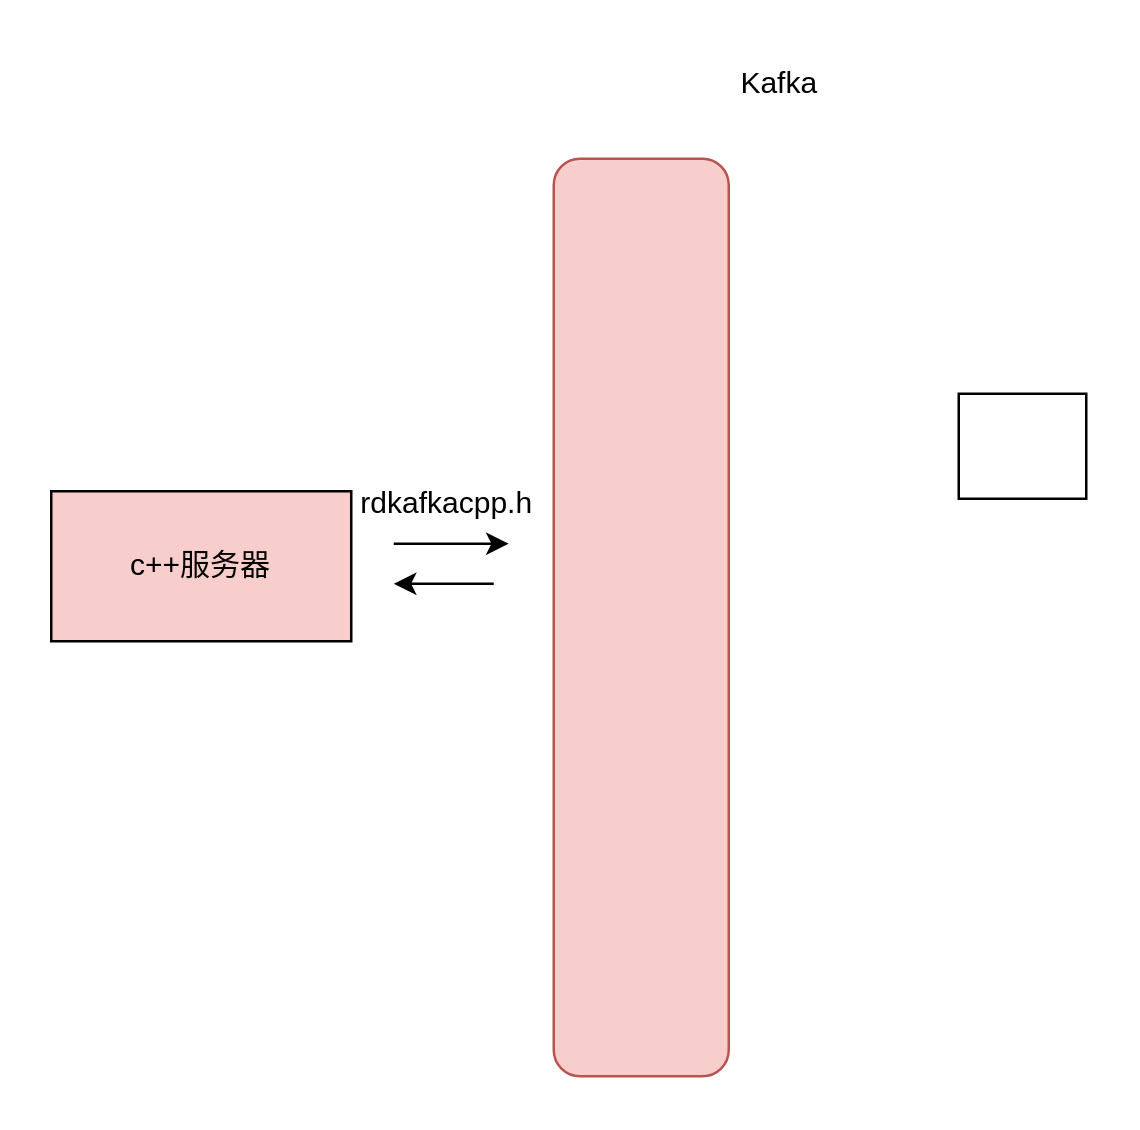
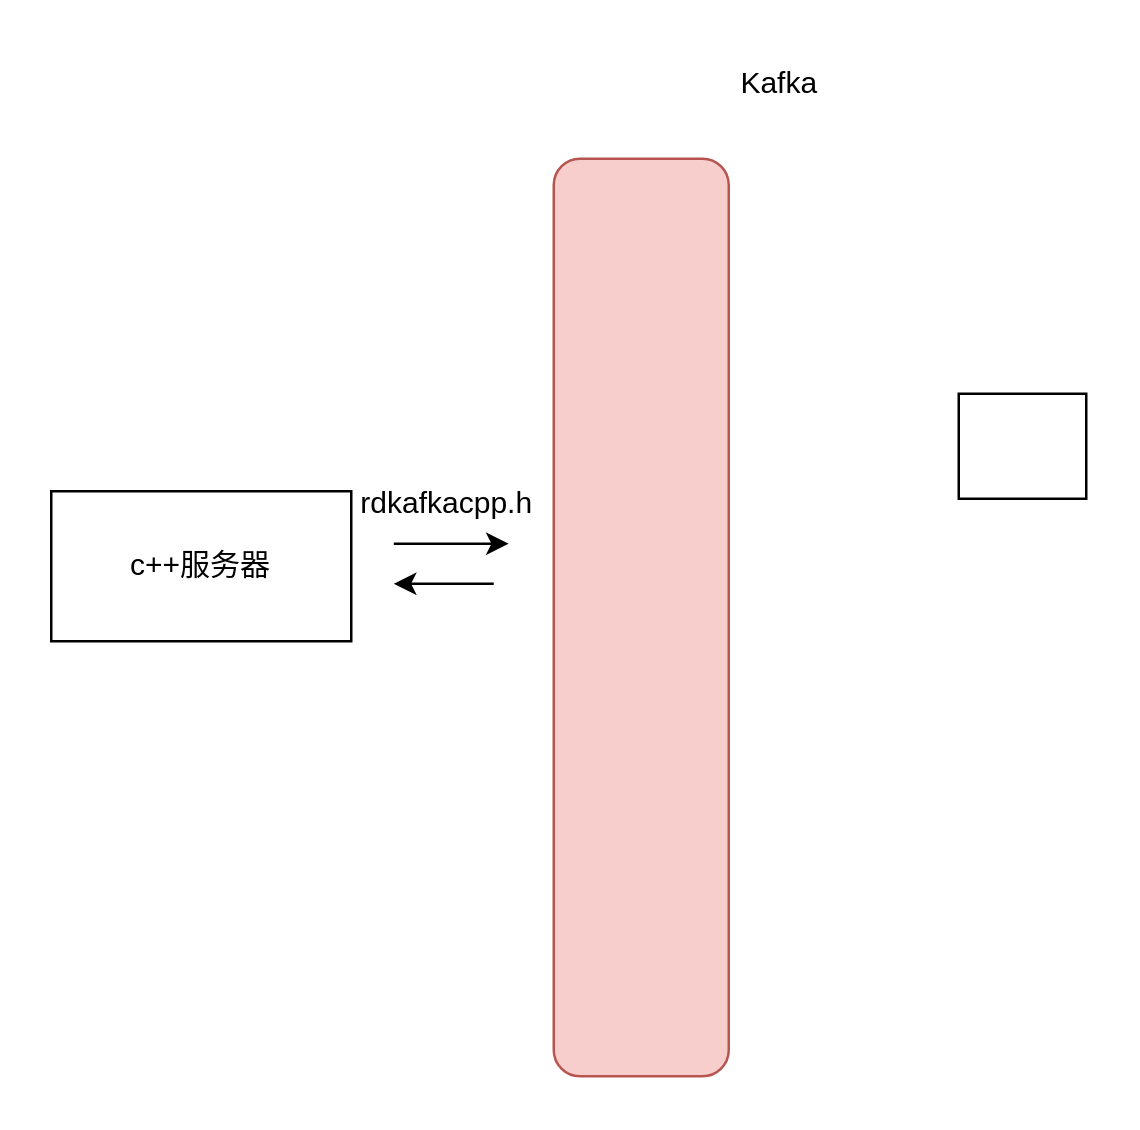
(201, 566) -> (201, 566)
